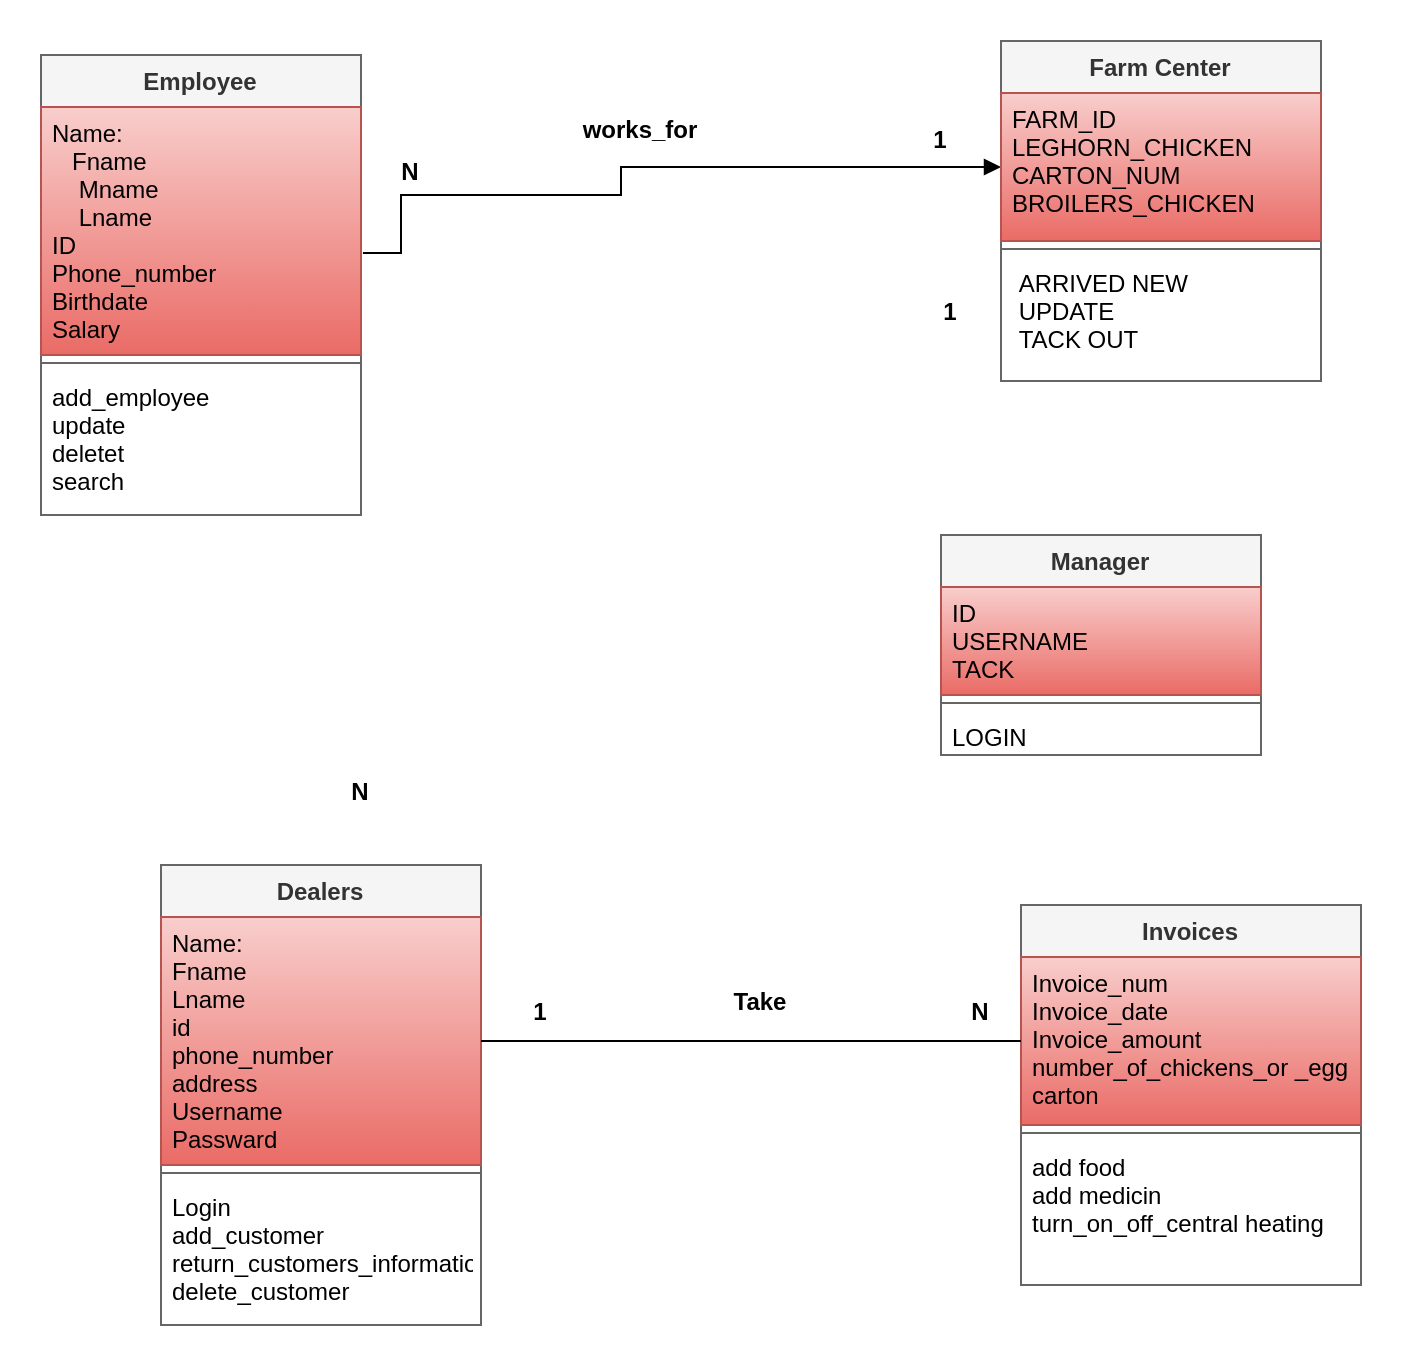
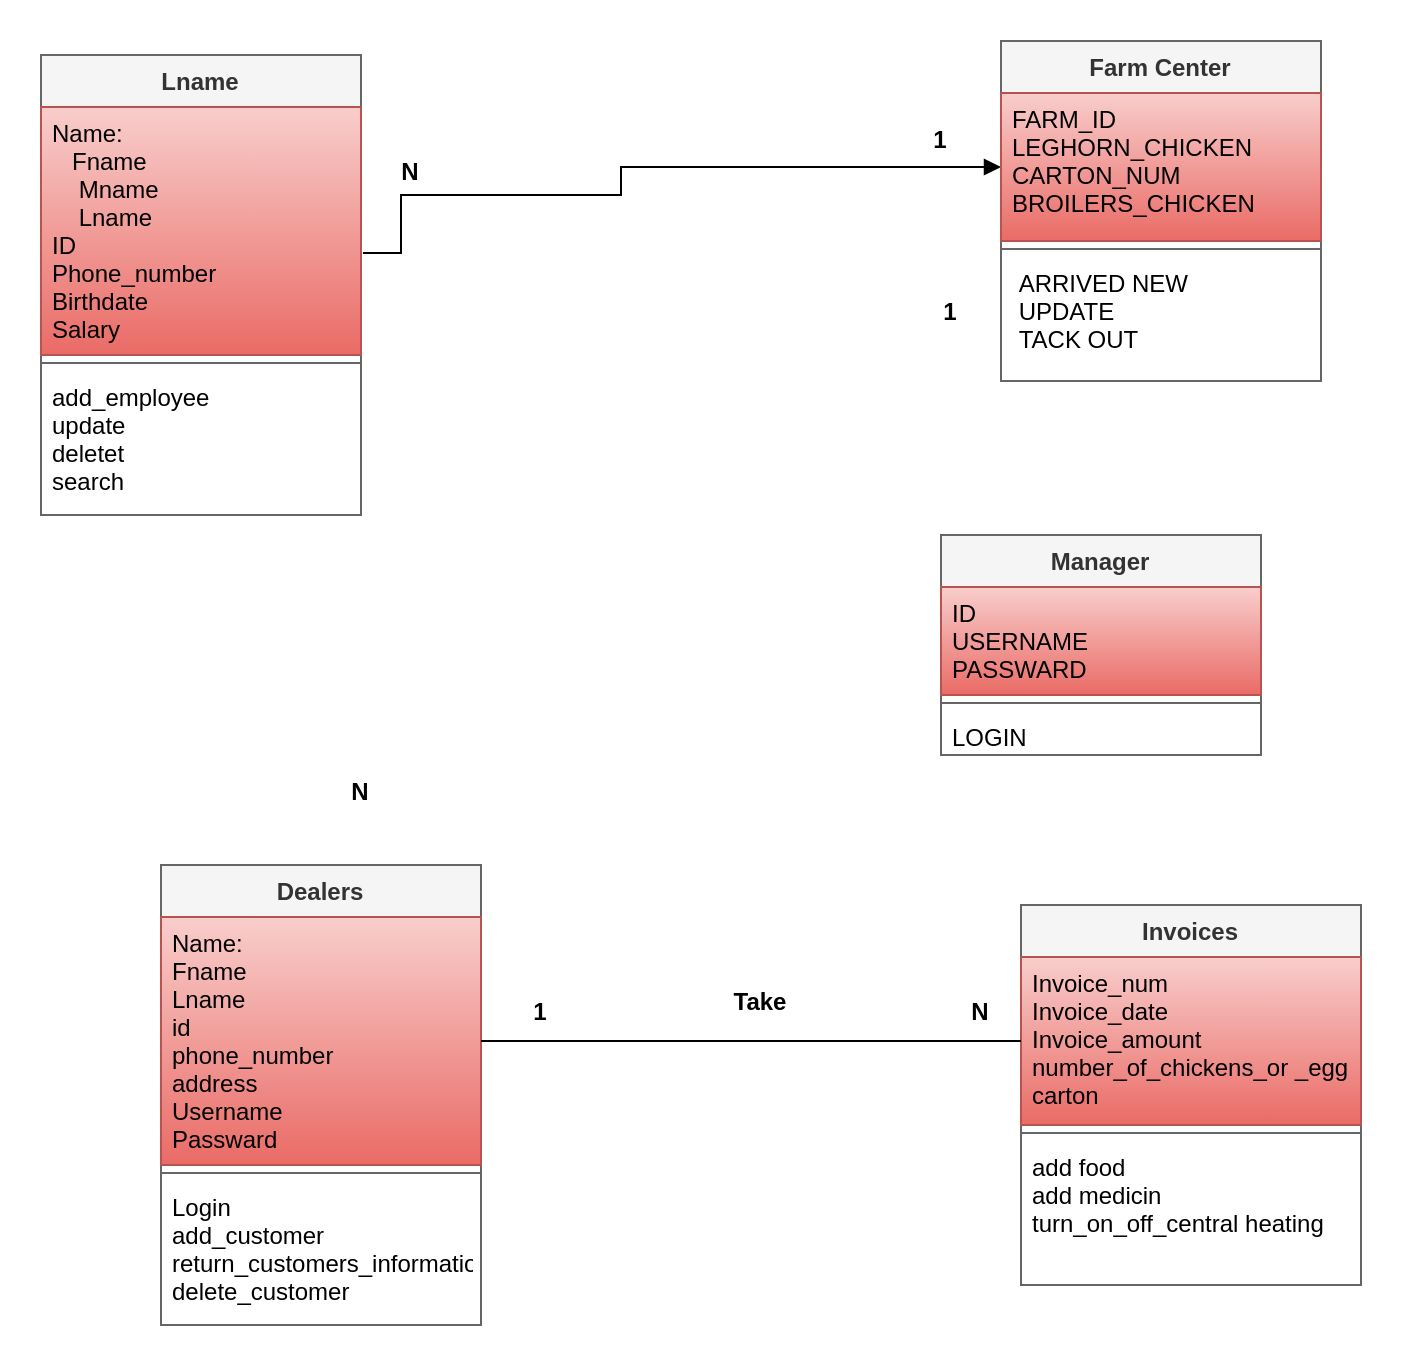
(200, 82) -> (200, 82)
(641, 129) -> none
(965, 614) -> (965, 614)
